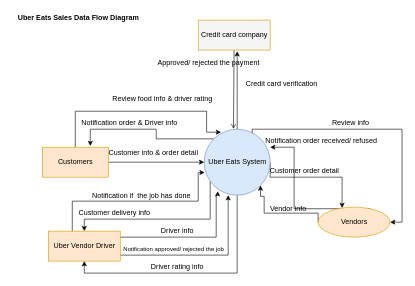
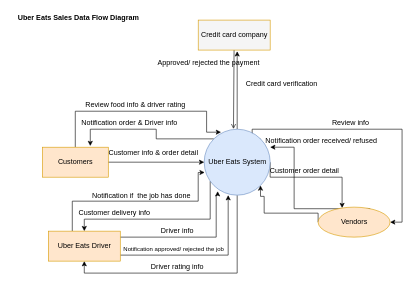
(162, 99) -> (135, 105)
(288, 209) -> none
(85, 246) -> (85, 246)
